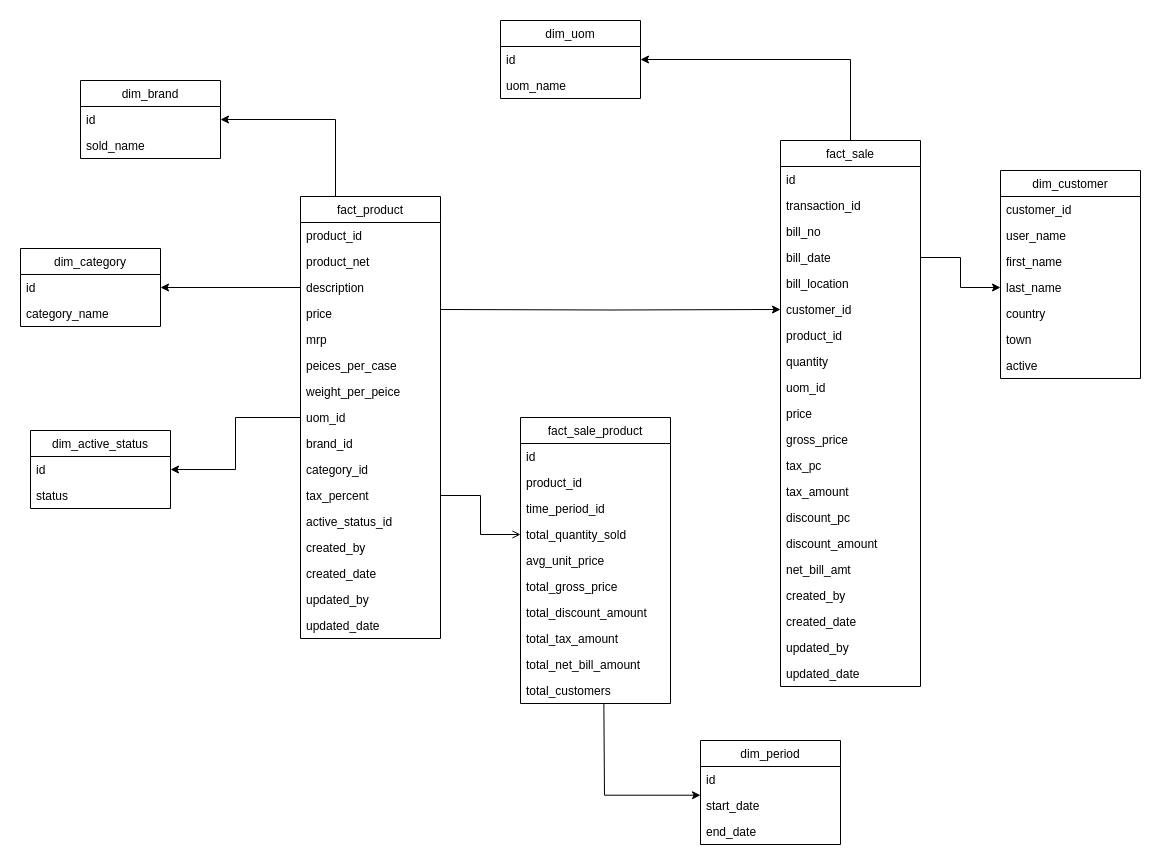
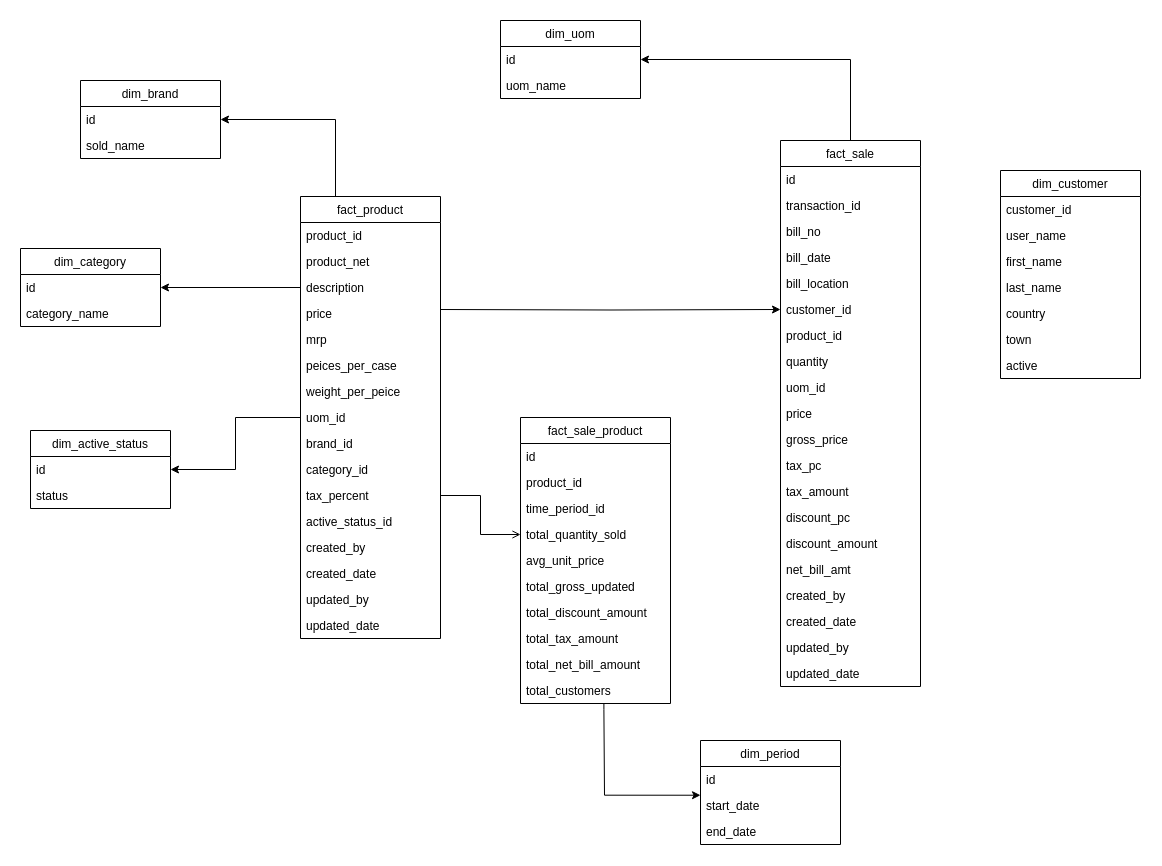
(961, 270) -> none
(580, 587) -> (588, 587)
